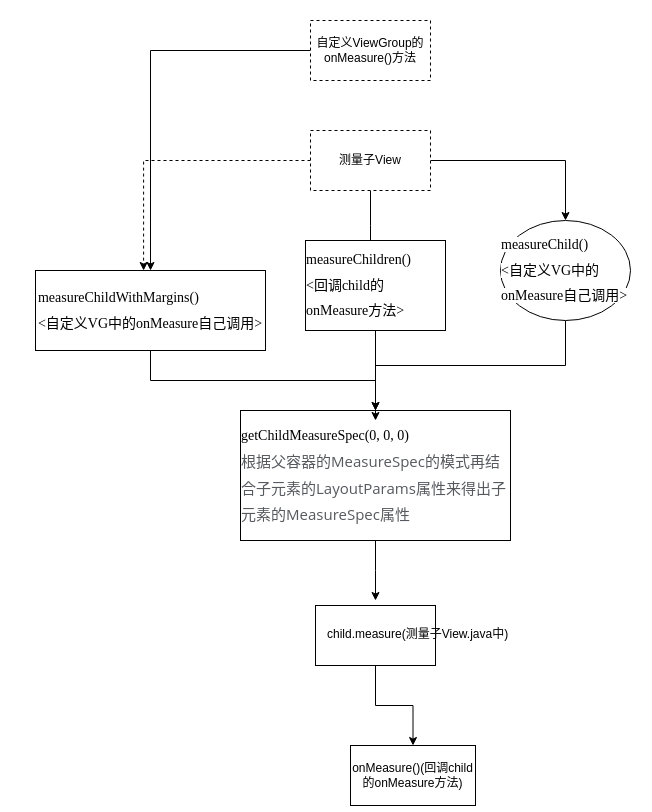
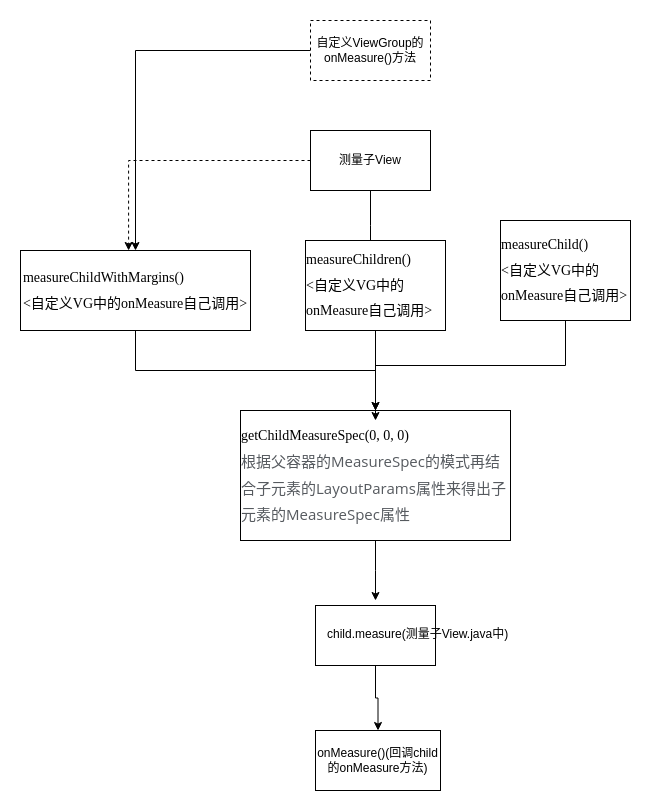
(371, 161) -> (371, 161)
(525, 161) -> none
(566, 271) -> (566, 271)
(376, 286) -> (376, 286)
(151, 311) -> (136, 291)
(413, 776) -> (378, 761)
